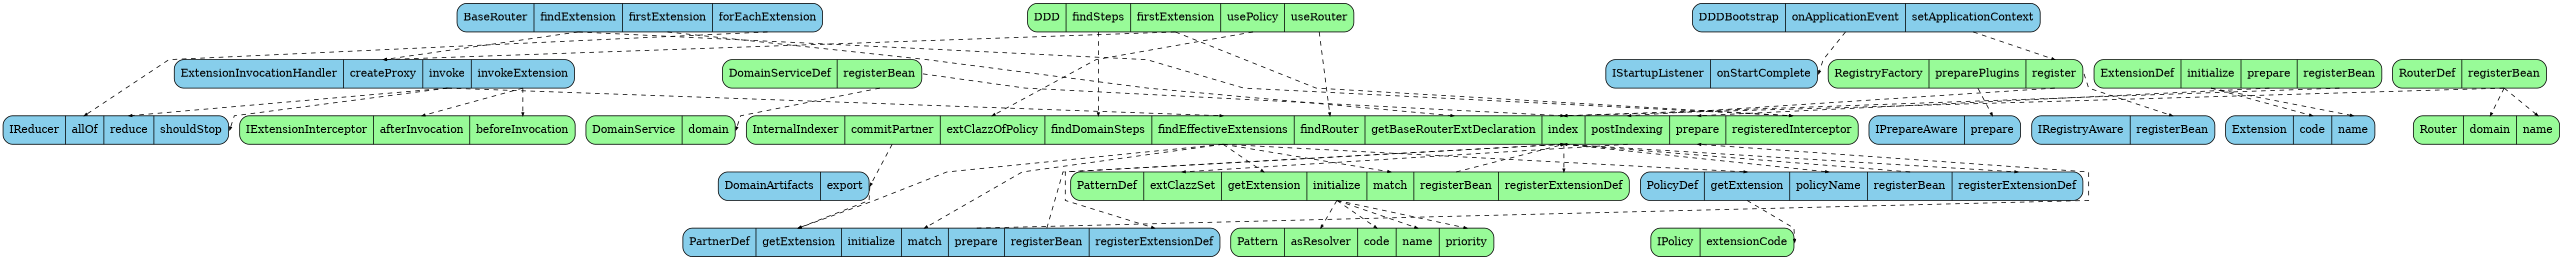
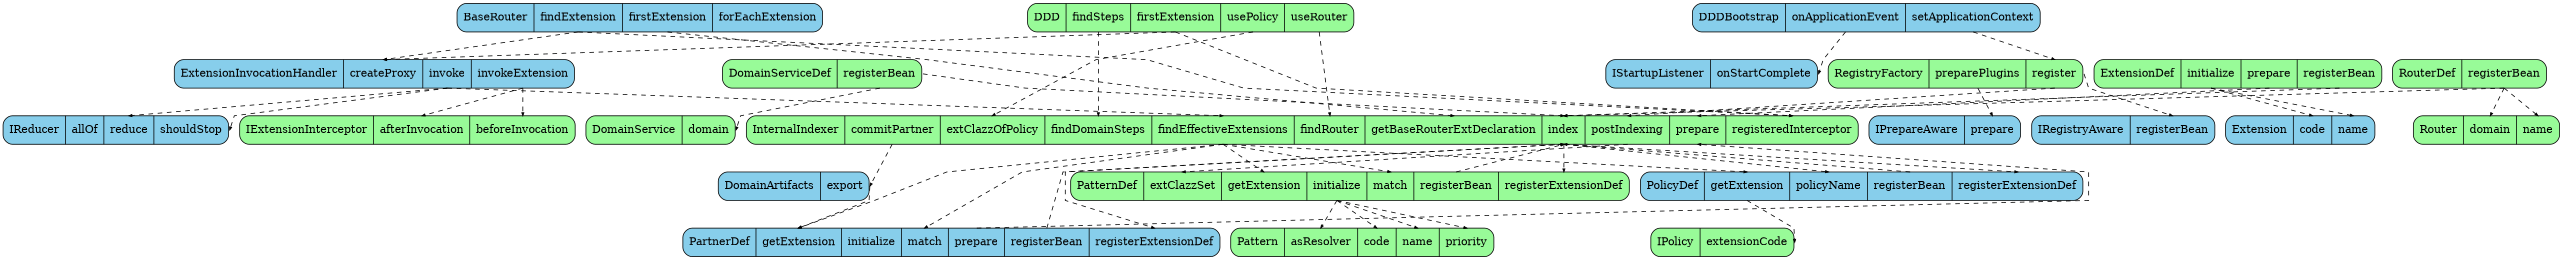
(419, 48) -> none
